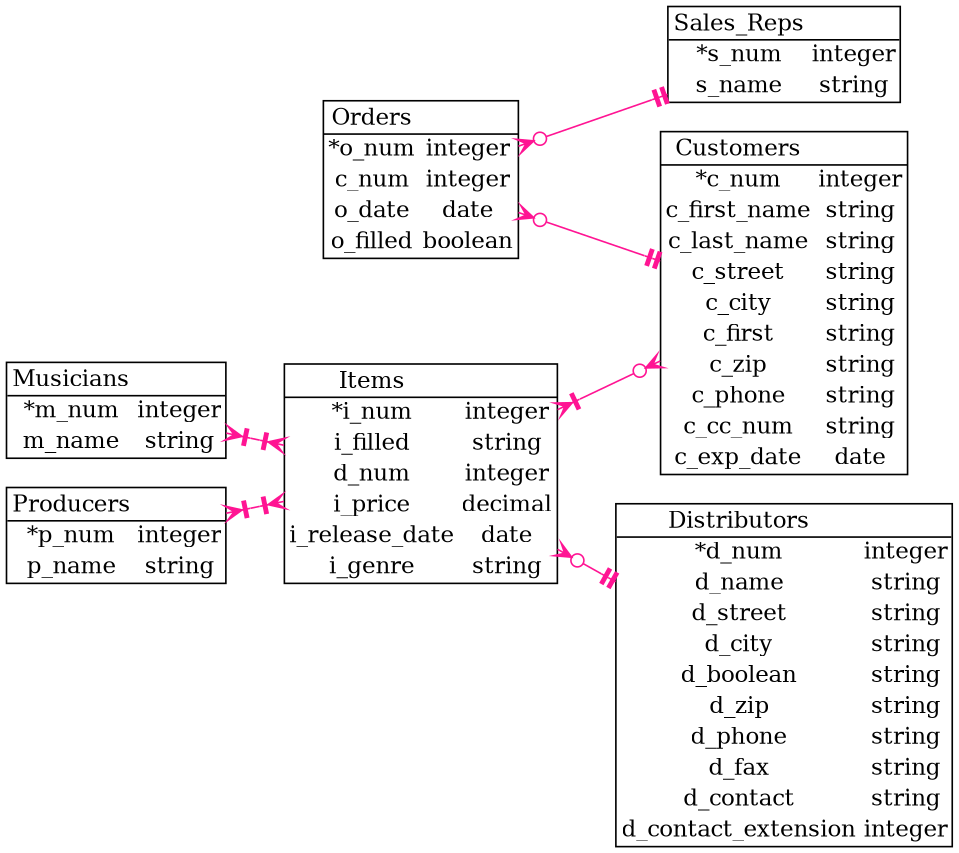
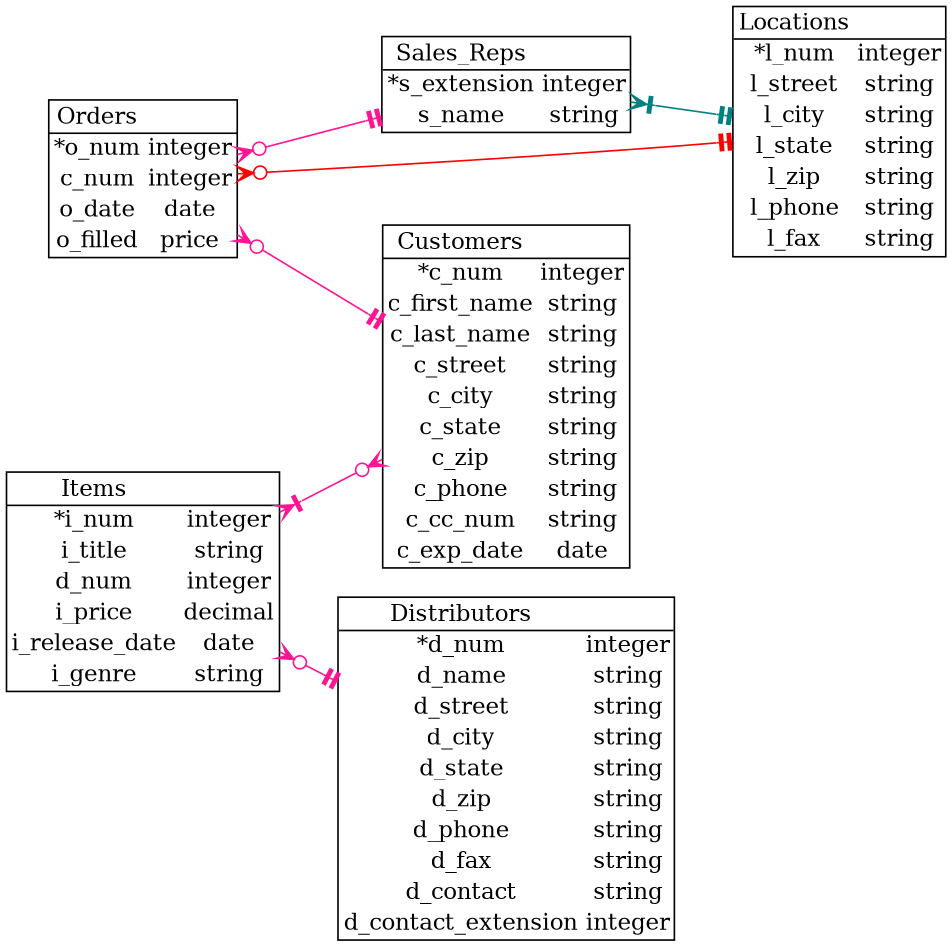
(739, 54) -> (462, 84)
none -> (839, 132)
(468, 241) -> (190, 240)
(739, 334) -> (461, 427)
(116, 410) -> none
(372, 443) -> (94, 551)
(116, 535) -> none
(739, 675) -> (462, 769)
